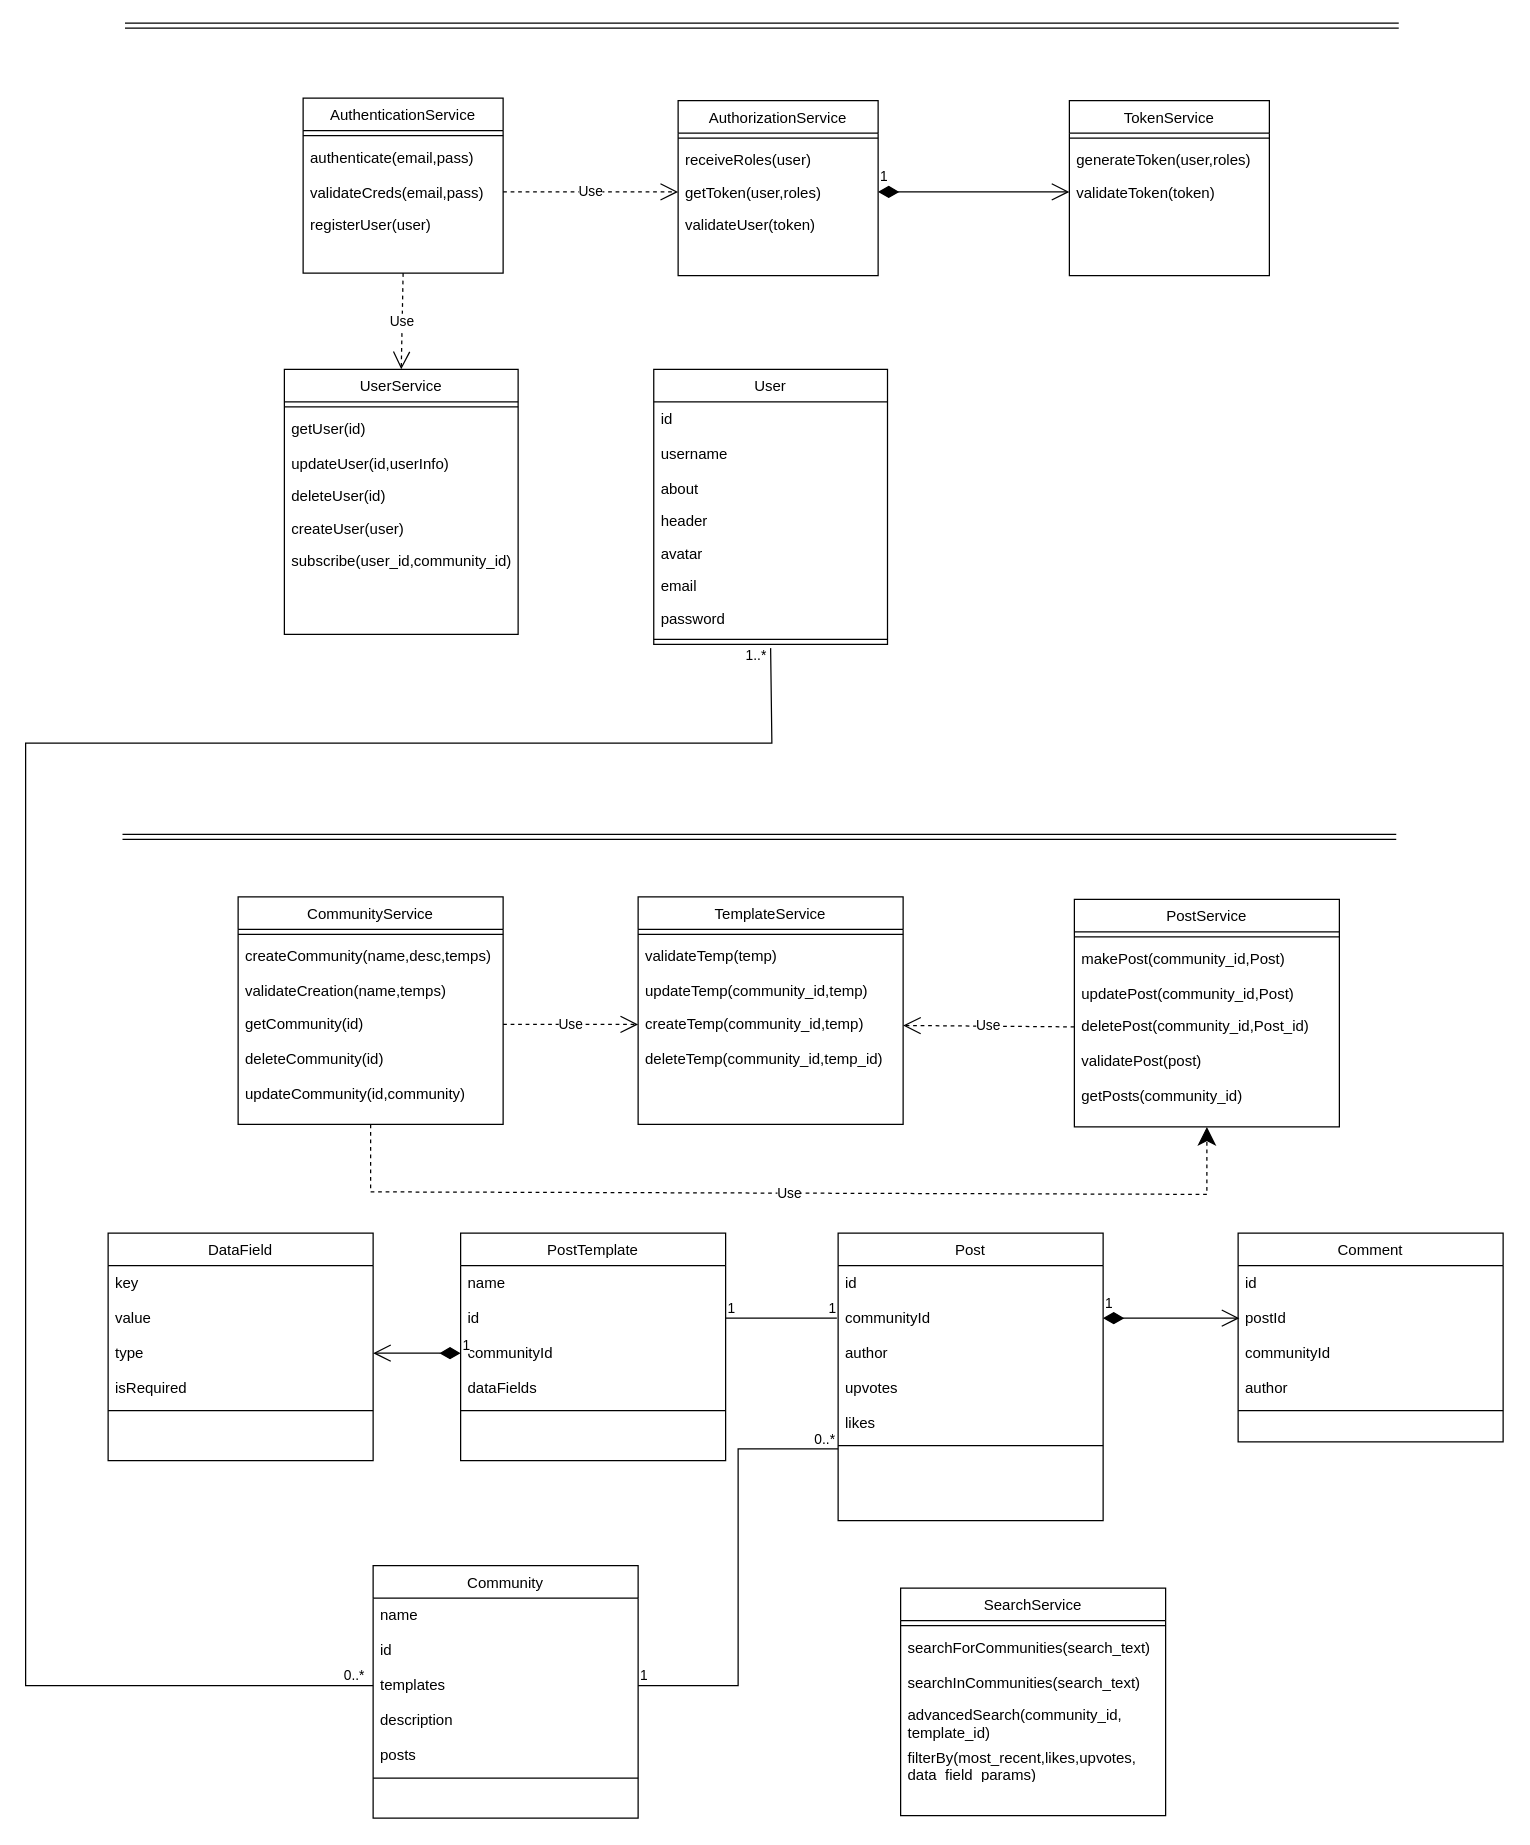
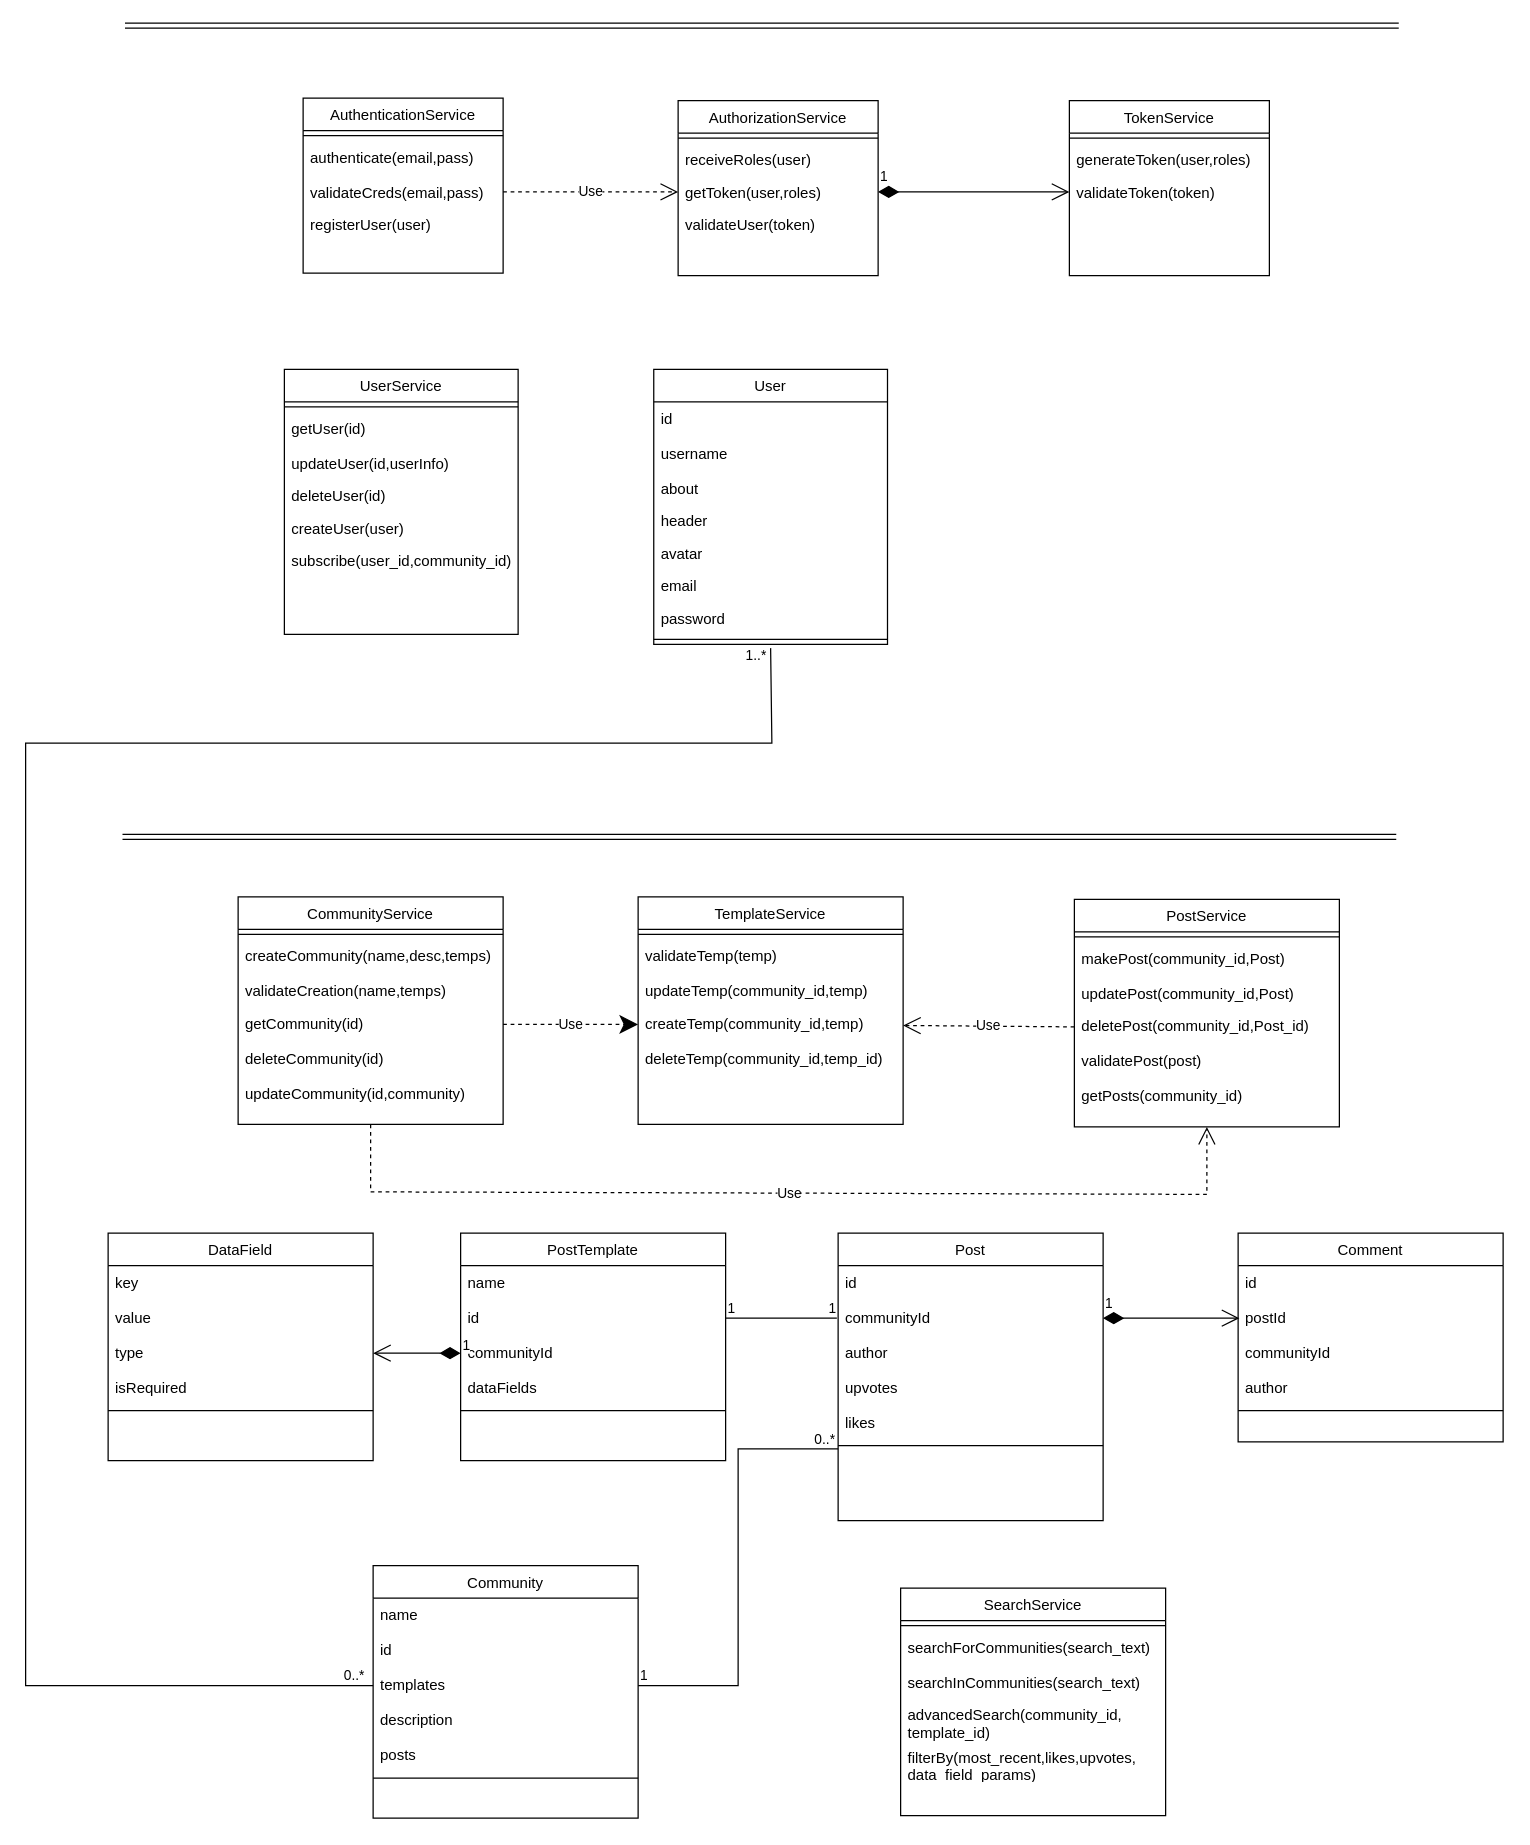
(402, 321) -> none
(627, 1024) -> (623, 1024)
(1207, 1141) -> (1207, 1137)
